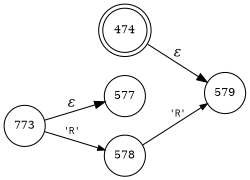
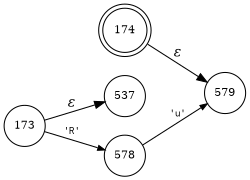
(125, 30) -> (125, 30)
(125, 96) -> (125, 96)
(178, 114) -> (178, 114)
(25, 126) -> (25, 126)
